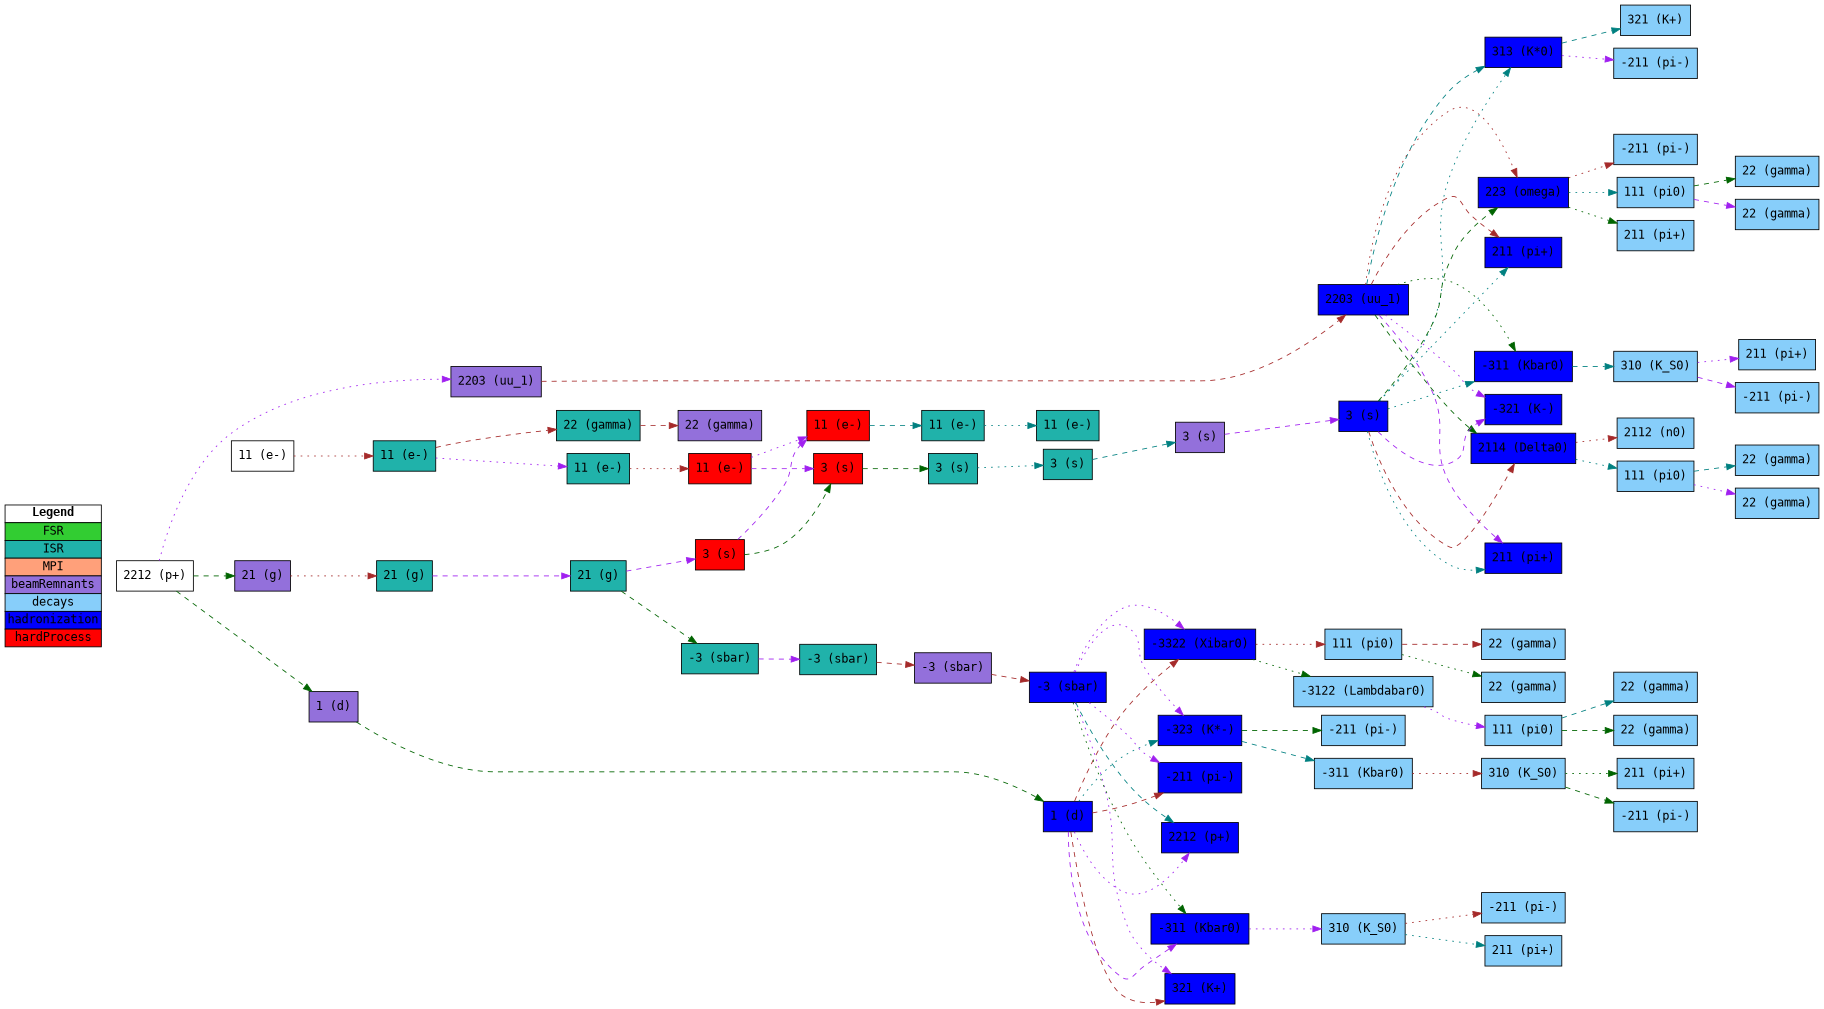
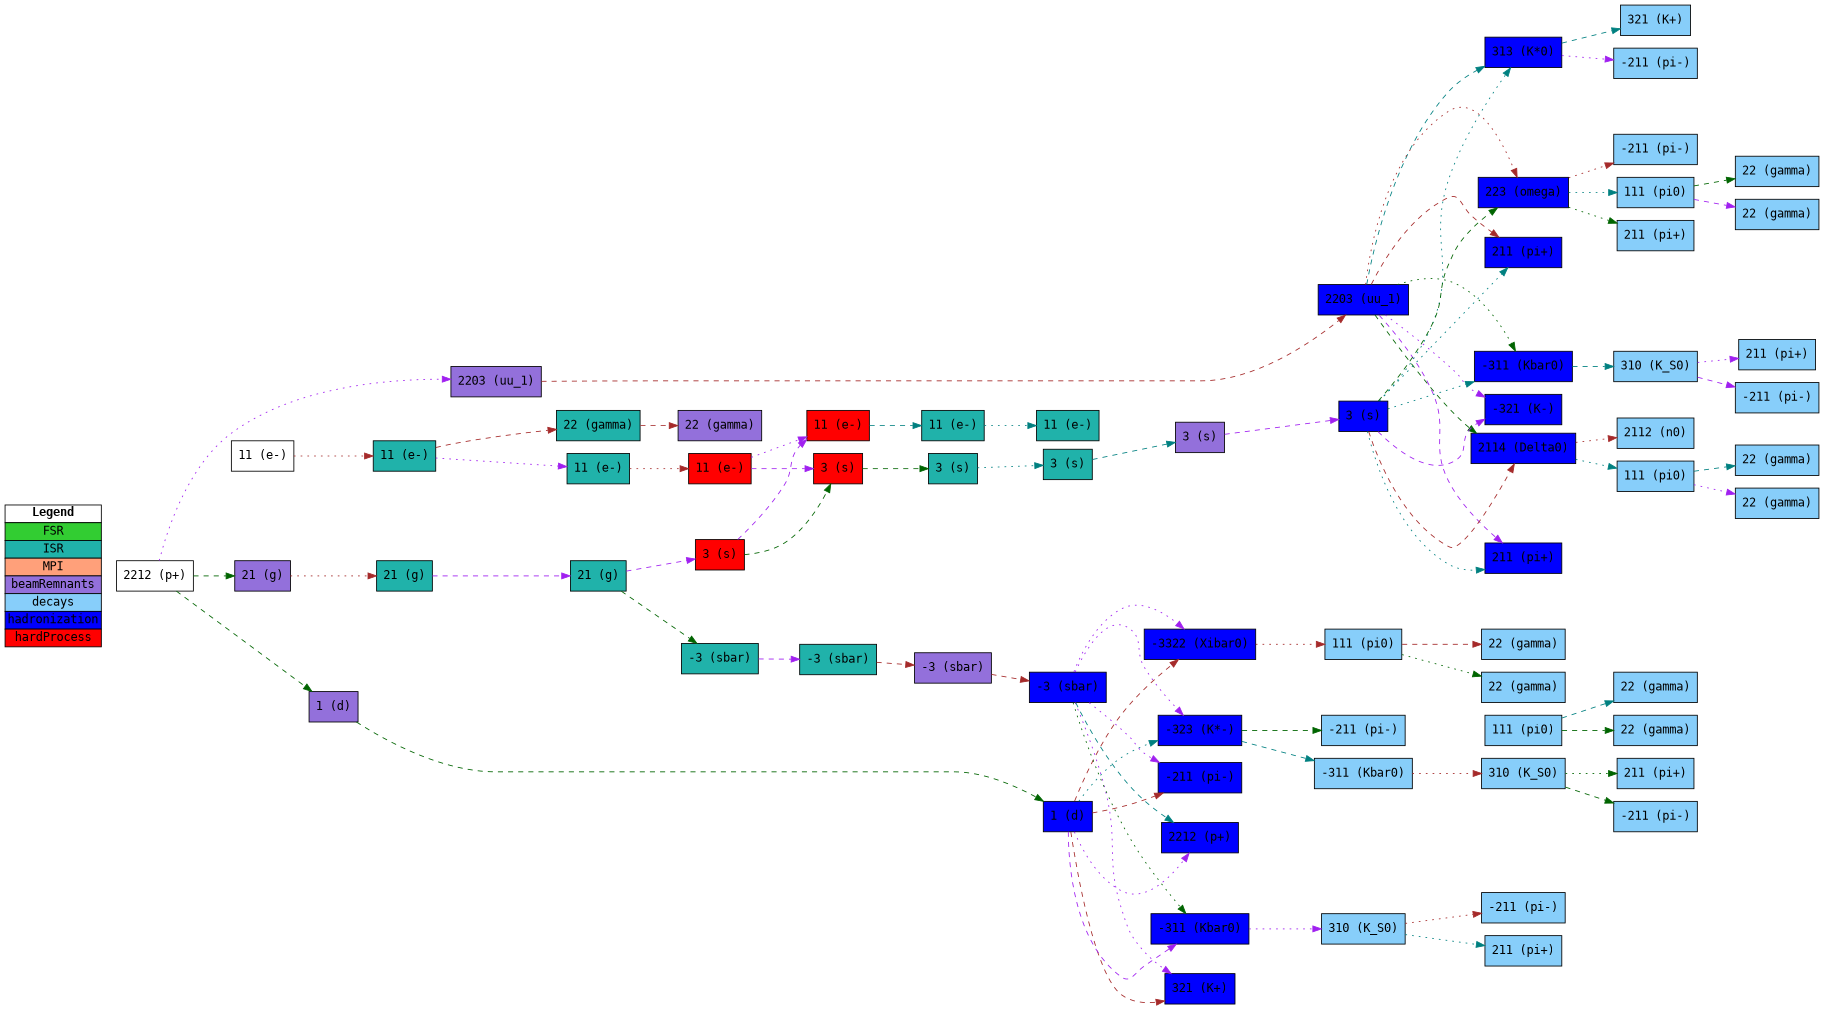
(1363, 692) -> none
